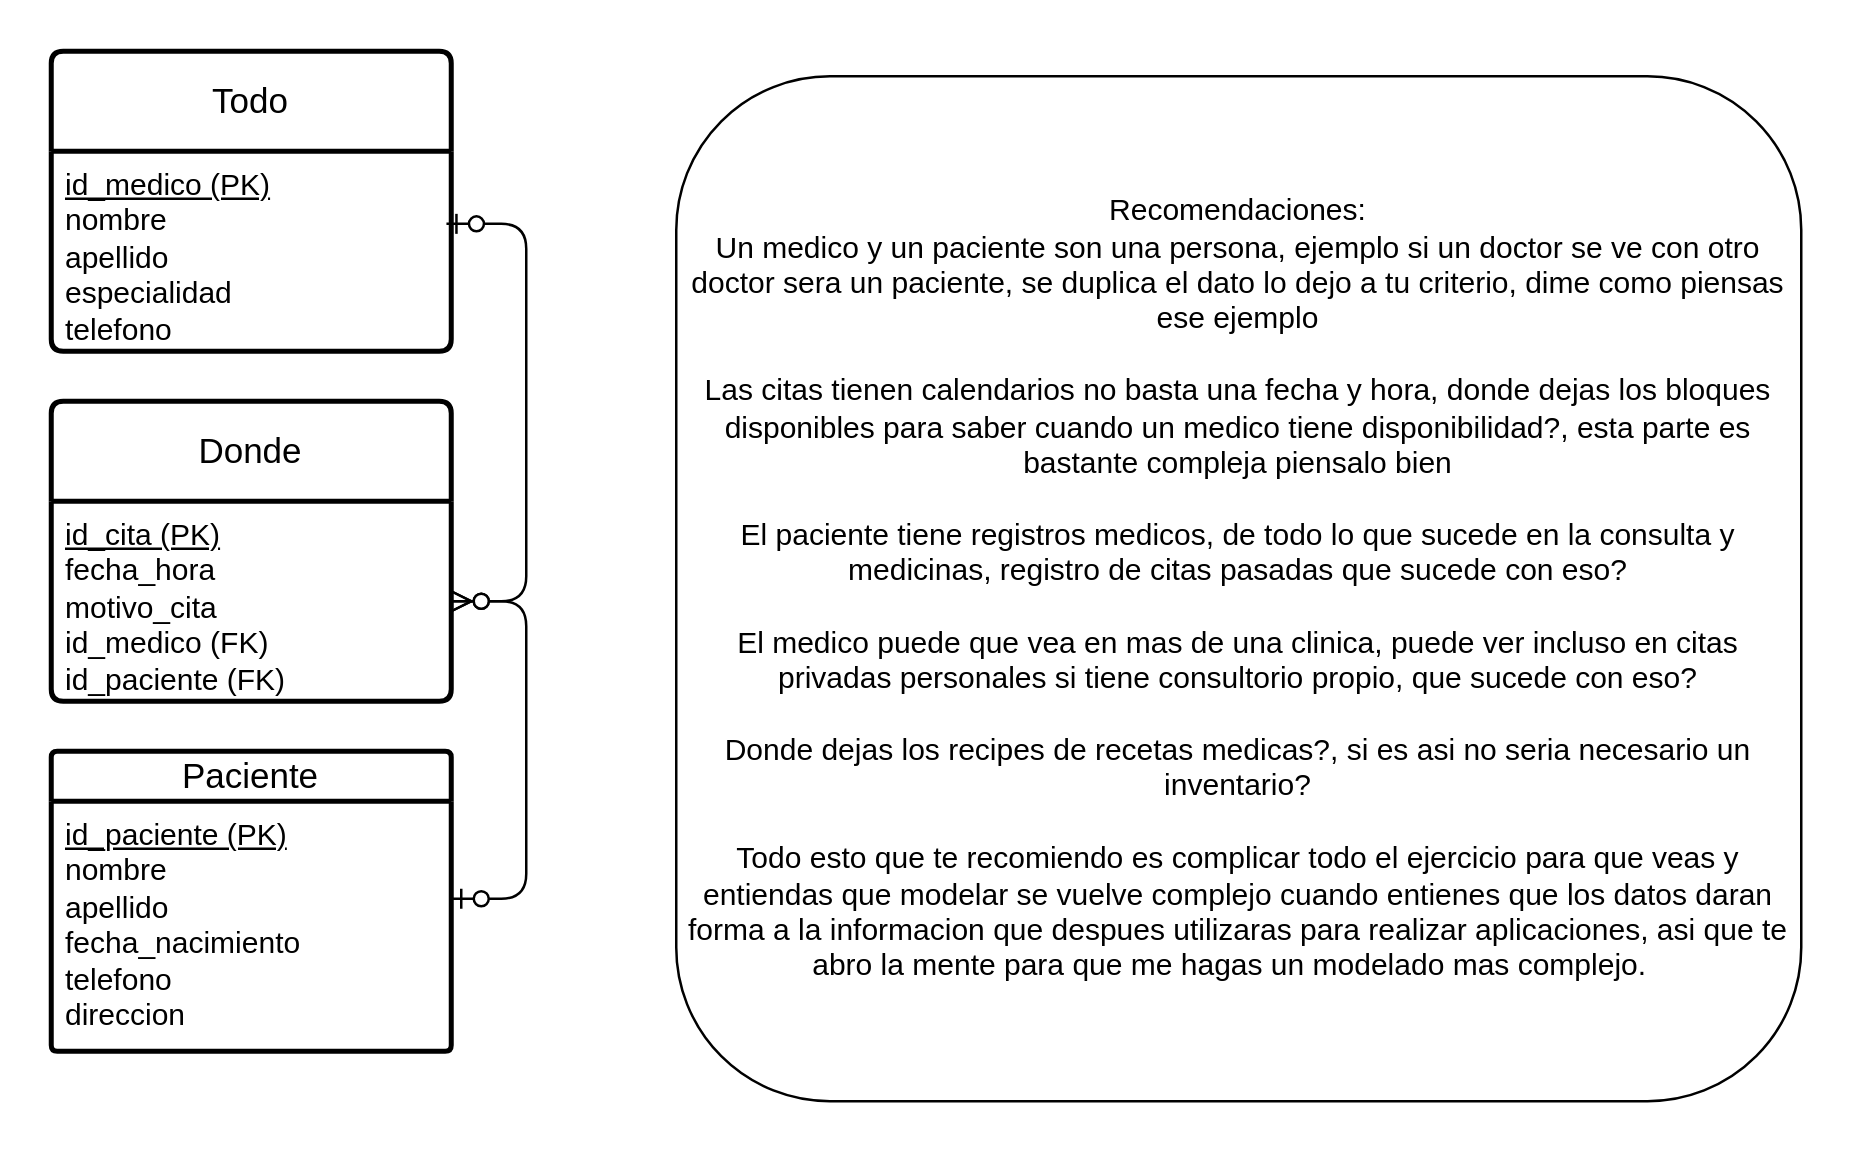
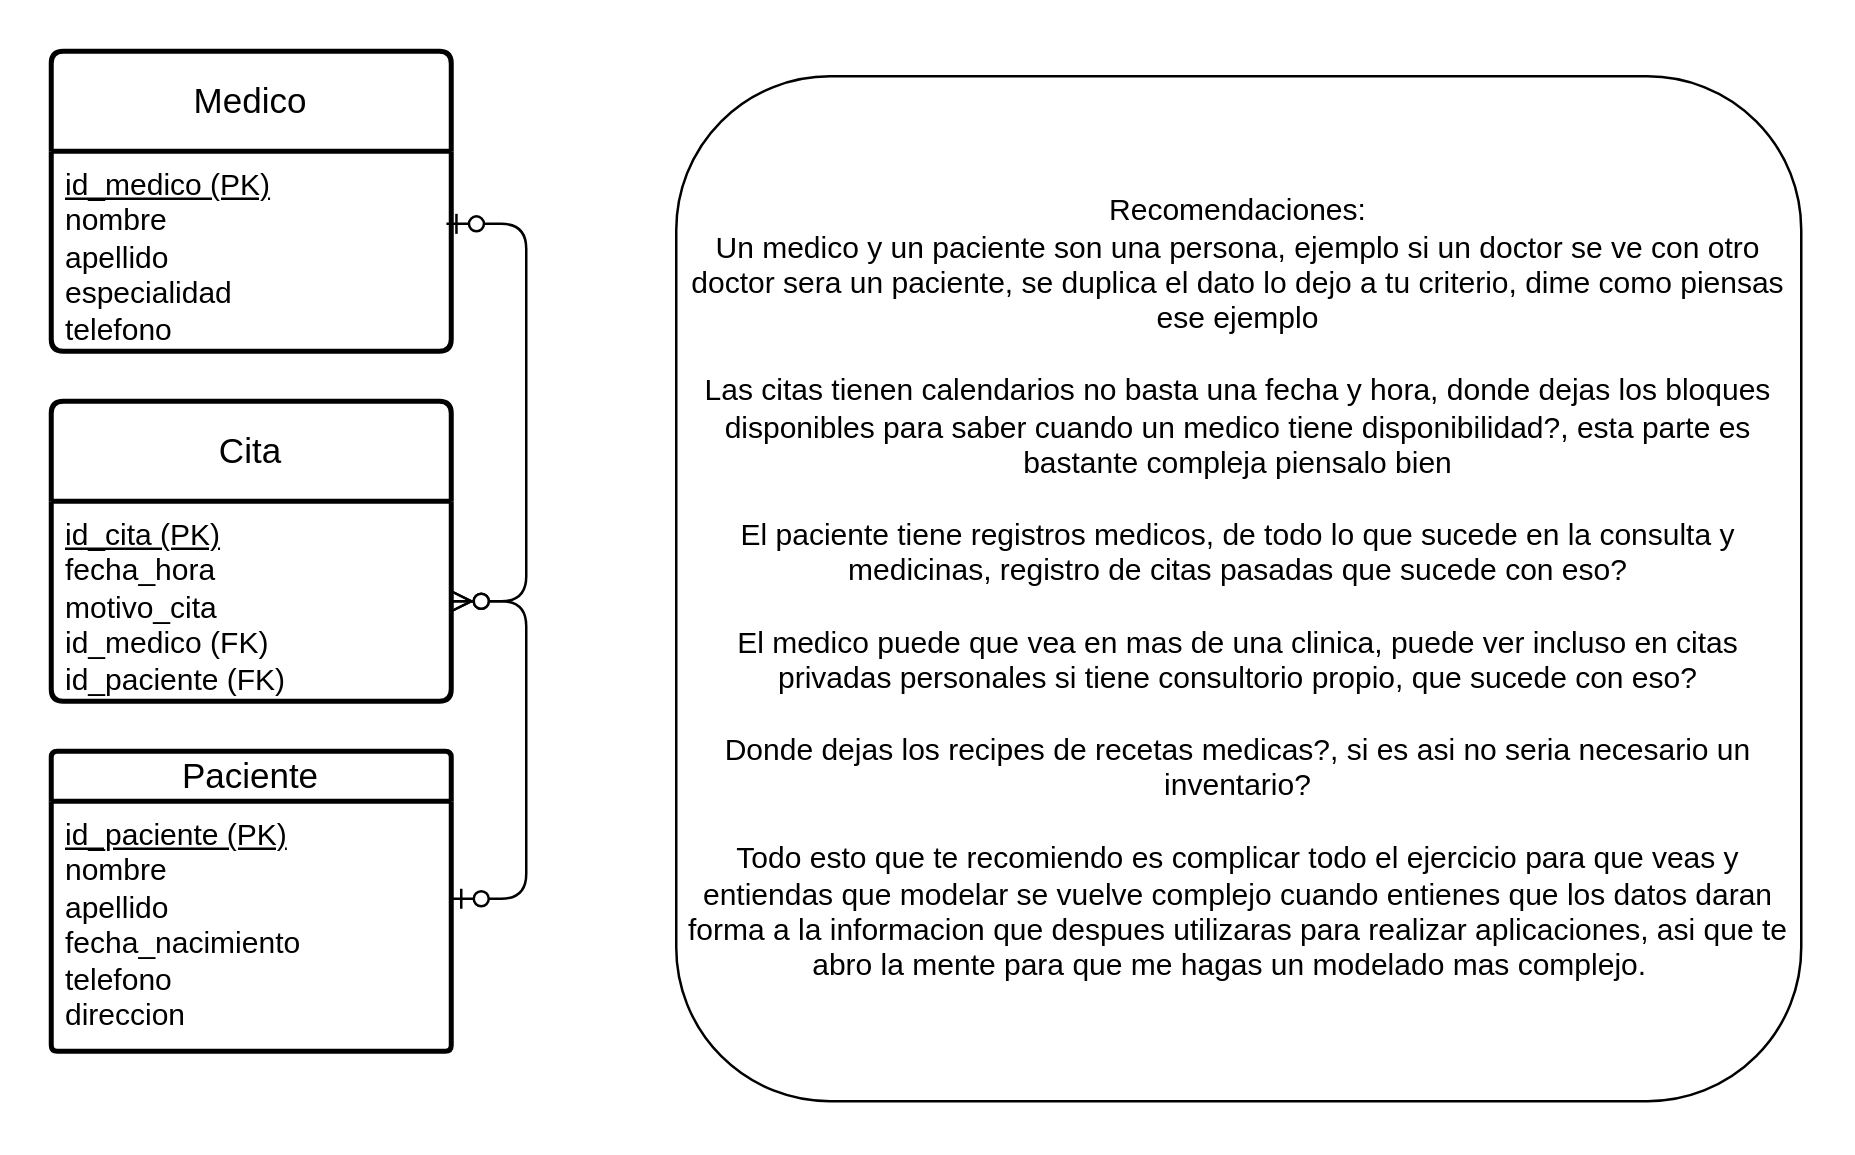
(251, 101) -> (251, 101)
(251, 451) -> (251, 451)
